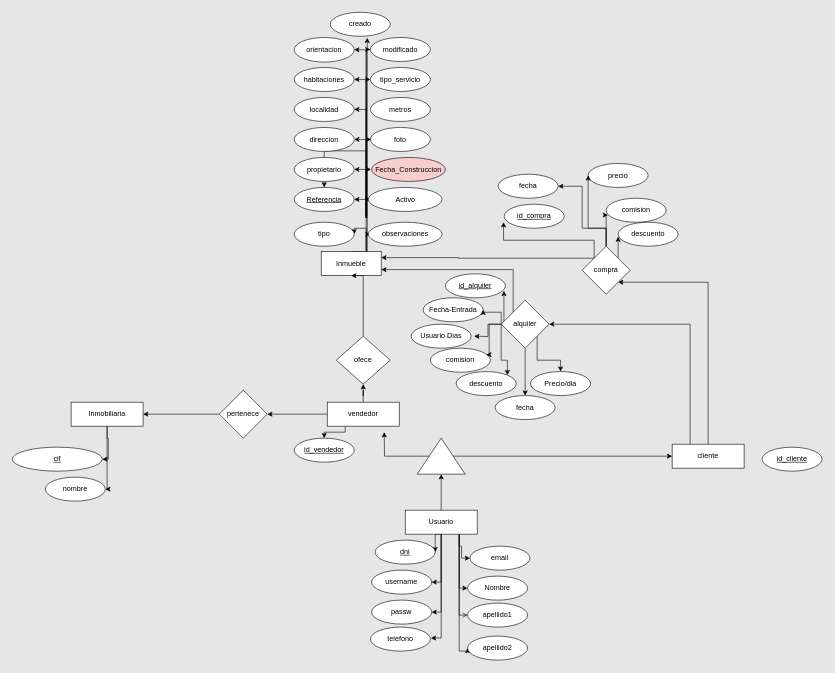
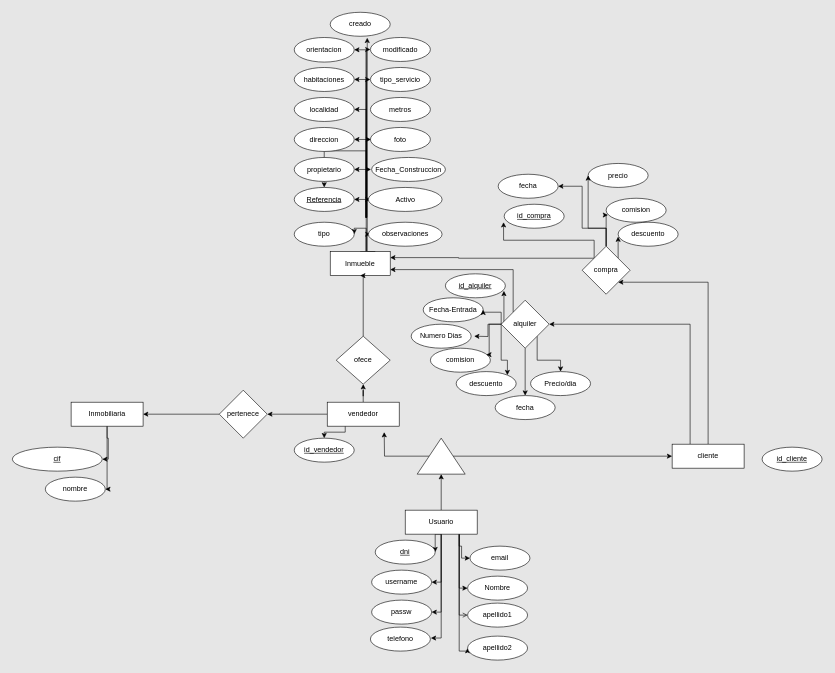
(409, 170) -> (409, 170)
(351, 264) -> (360, 264)
(441, 336) -> (441, 336)
